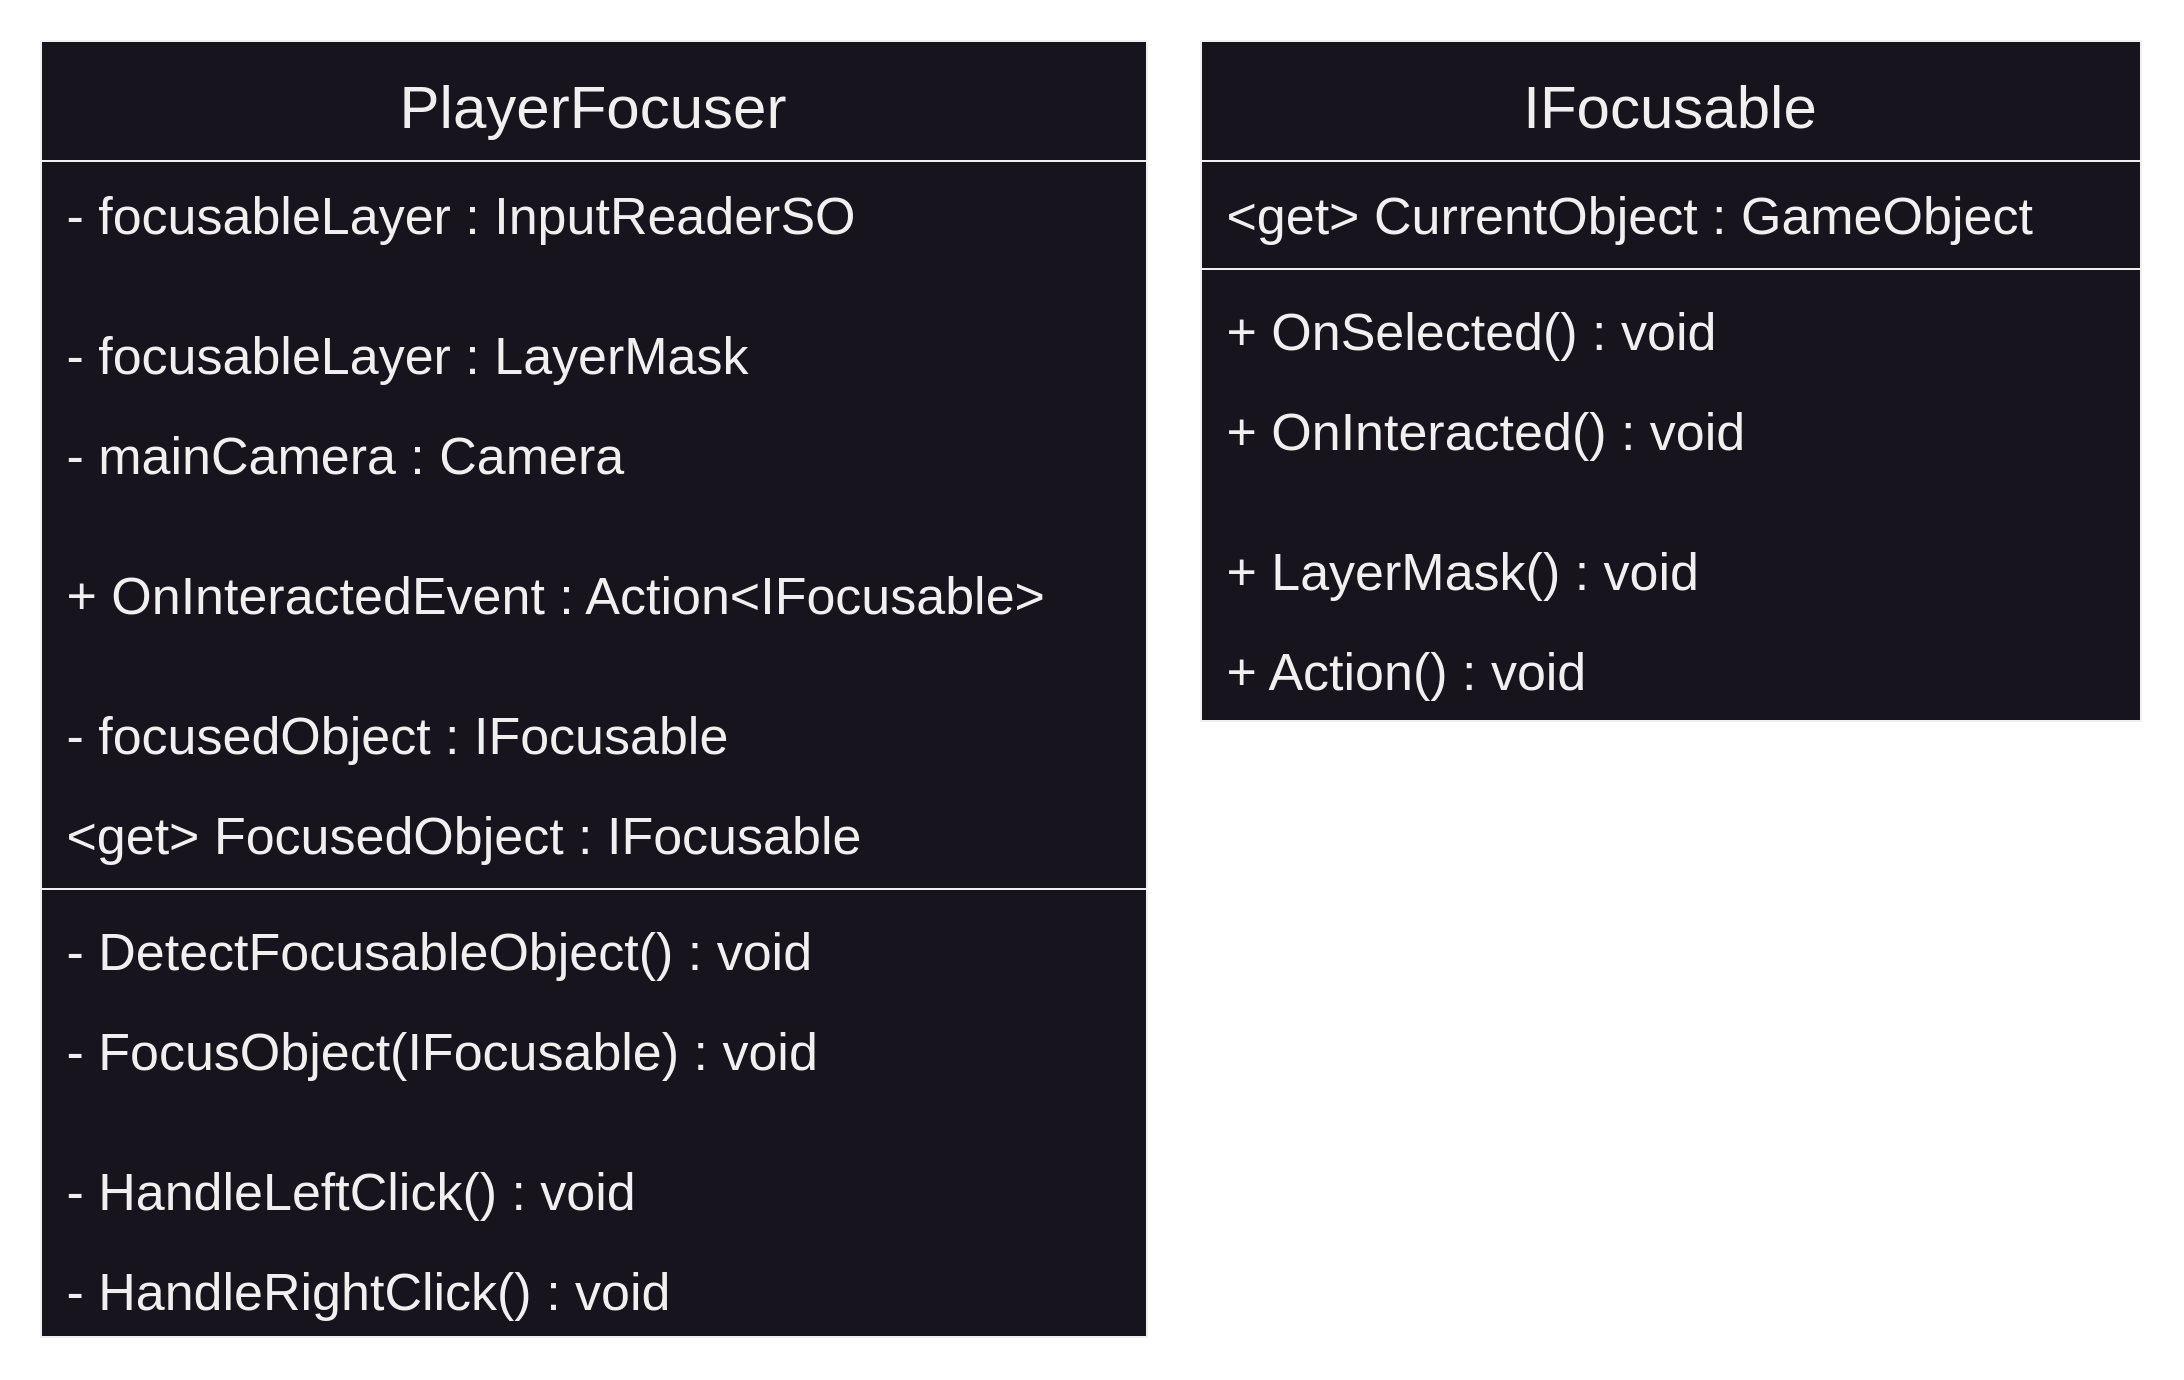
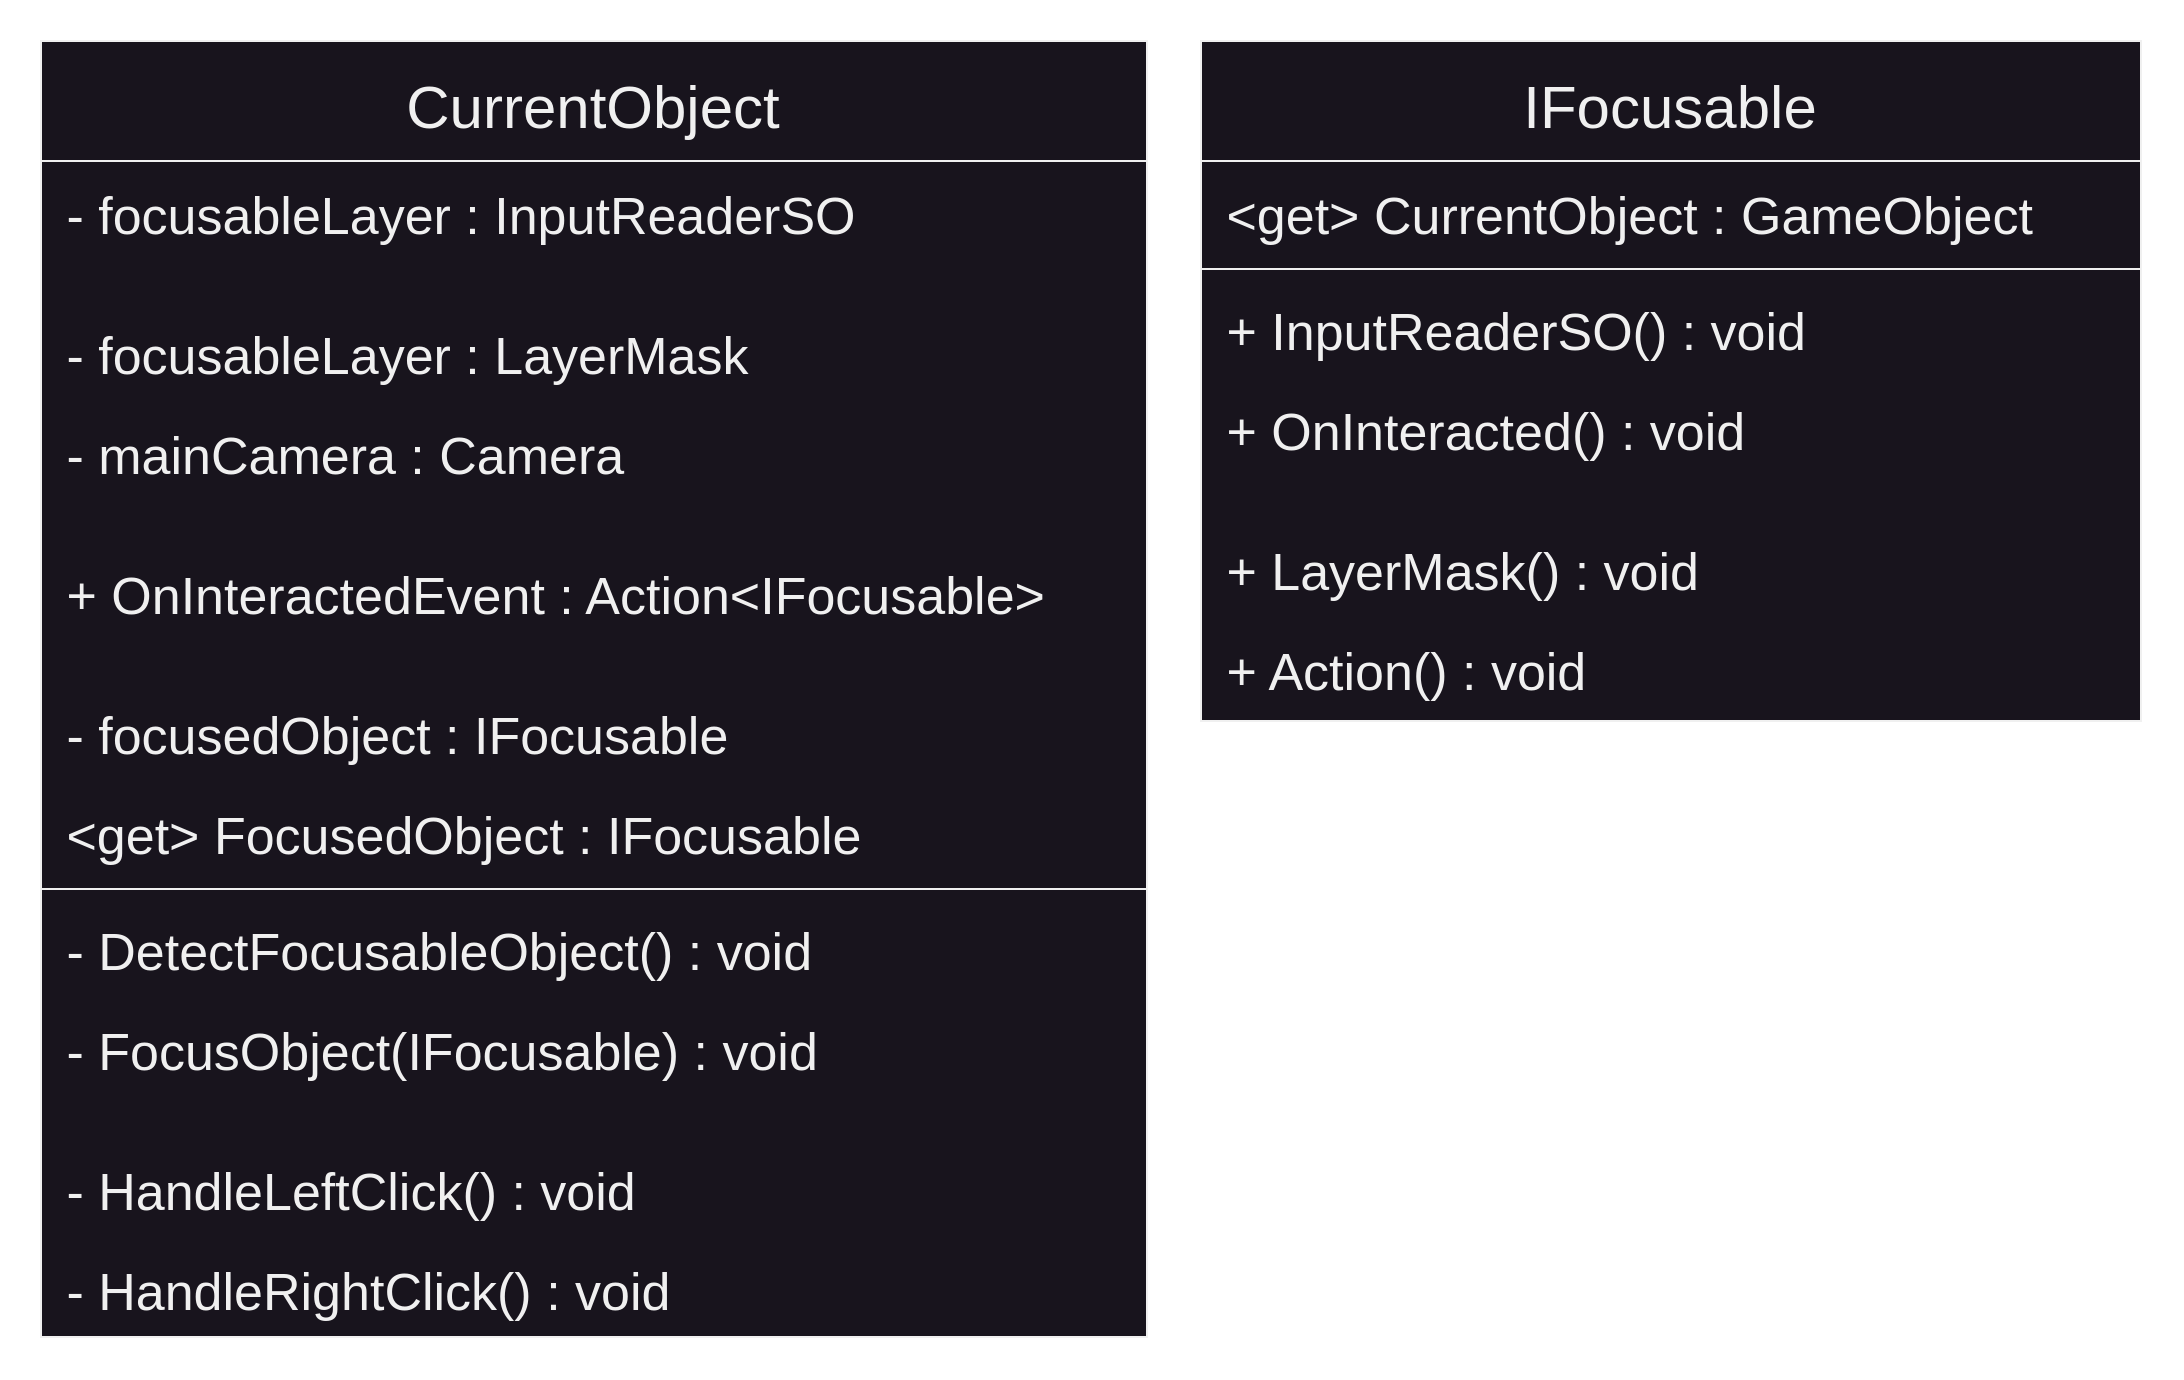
(593, 108) -> (593, 108)
(1477, 333) -> (1528, 333)
